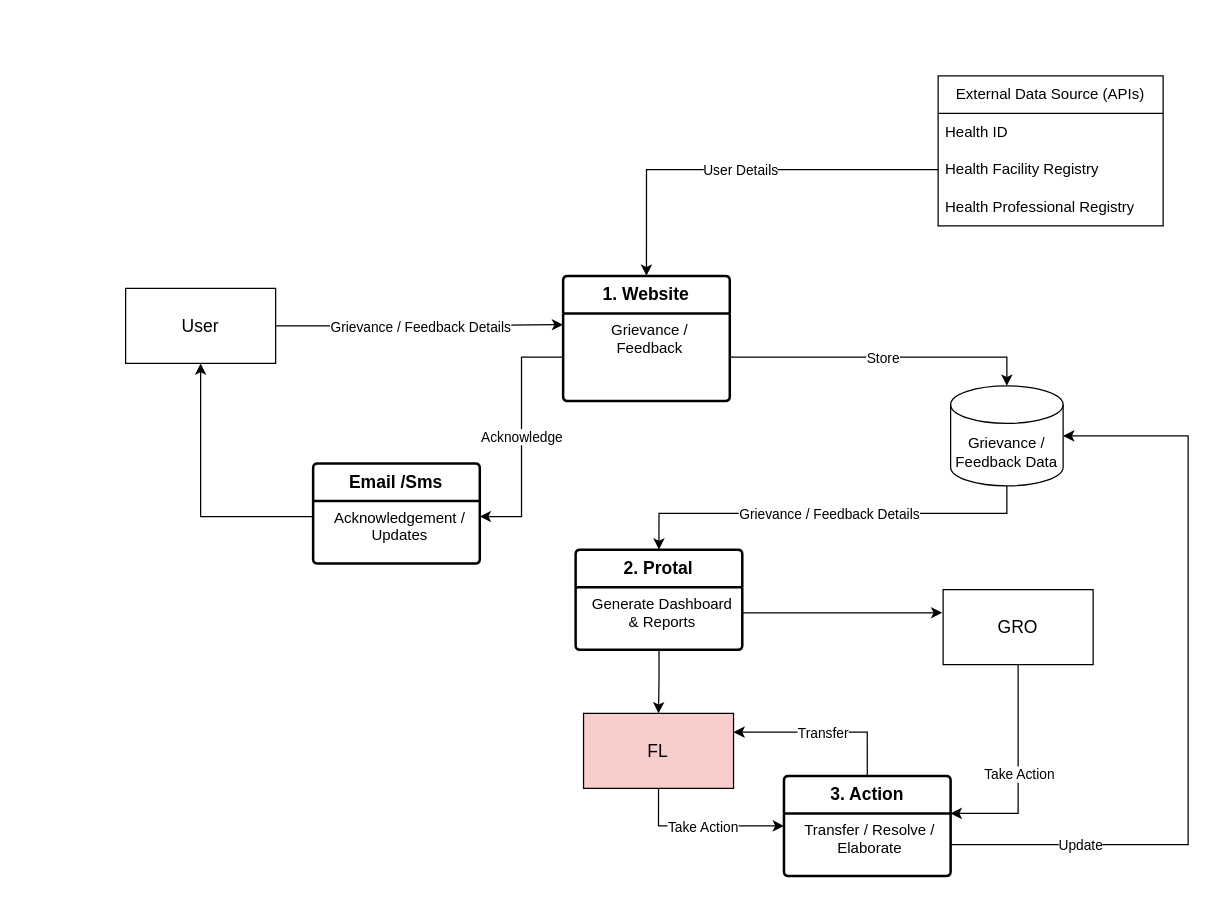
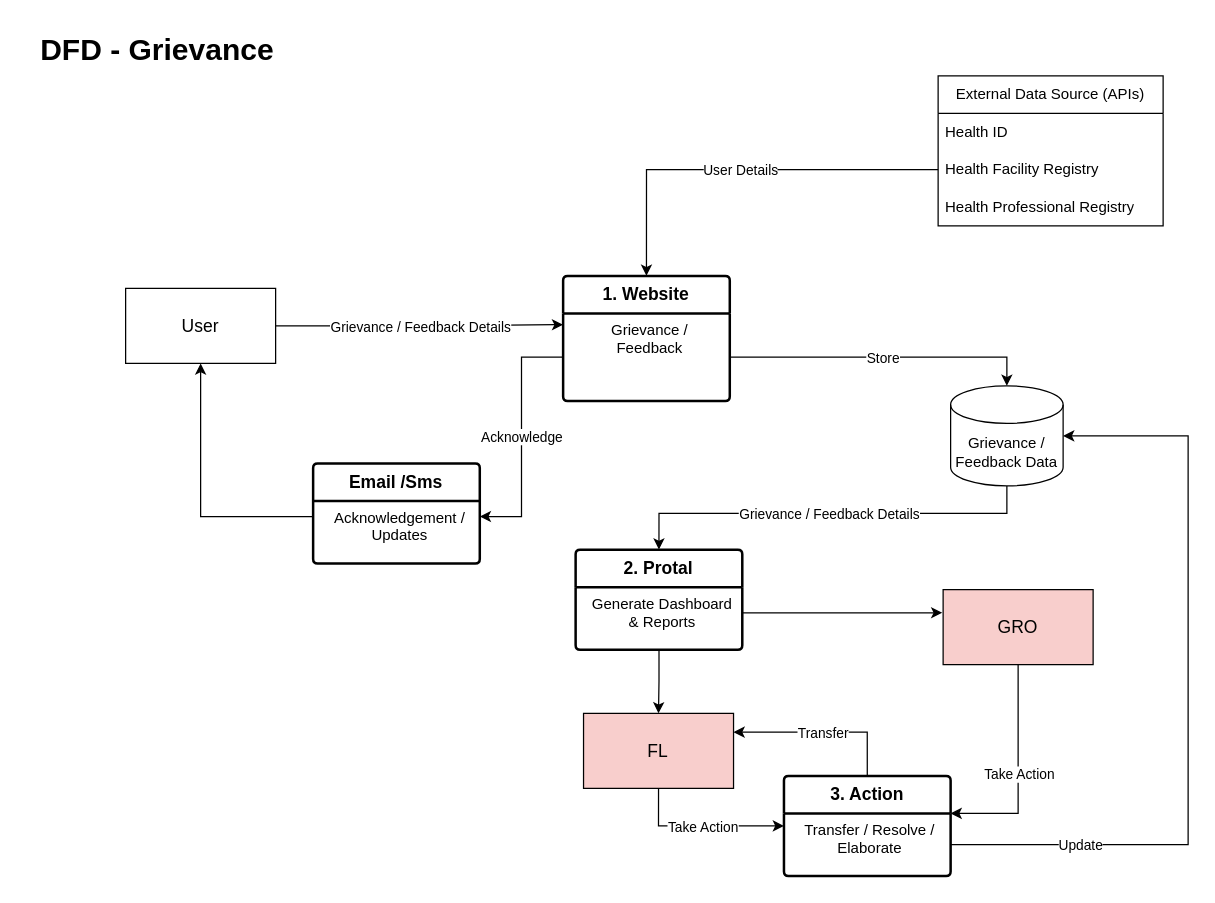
none -> (157, 51)
(1018, 627) -> (1018, 627)
